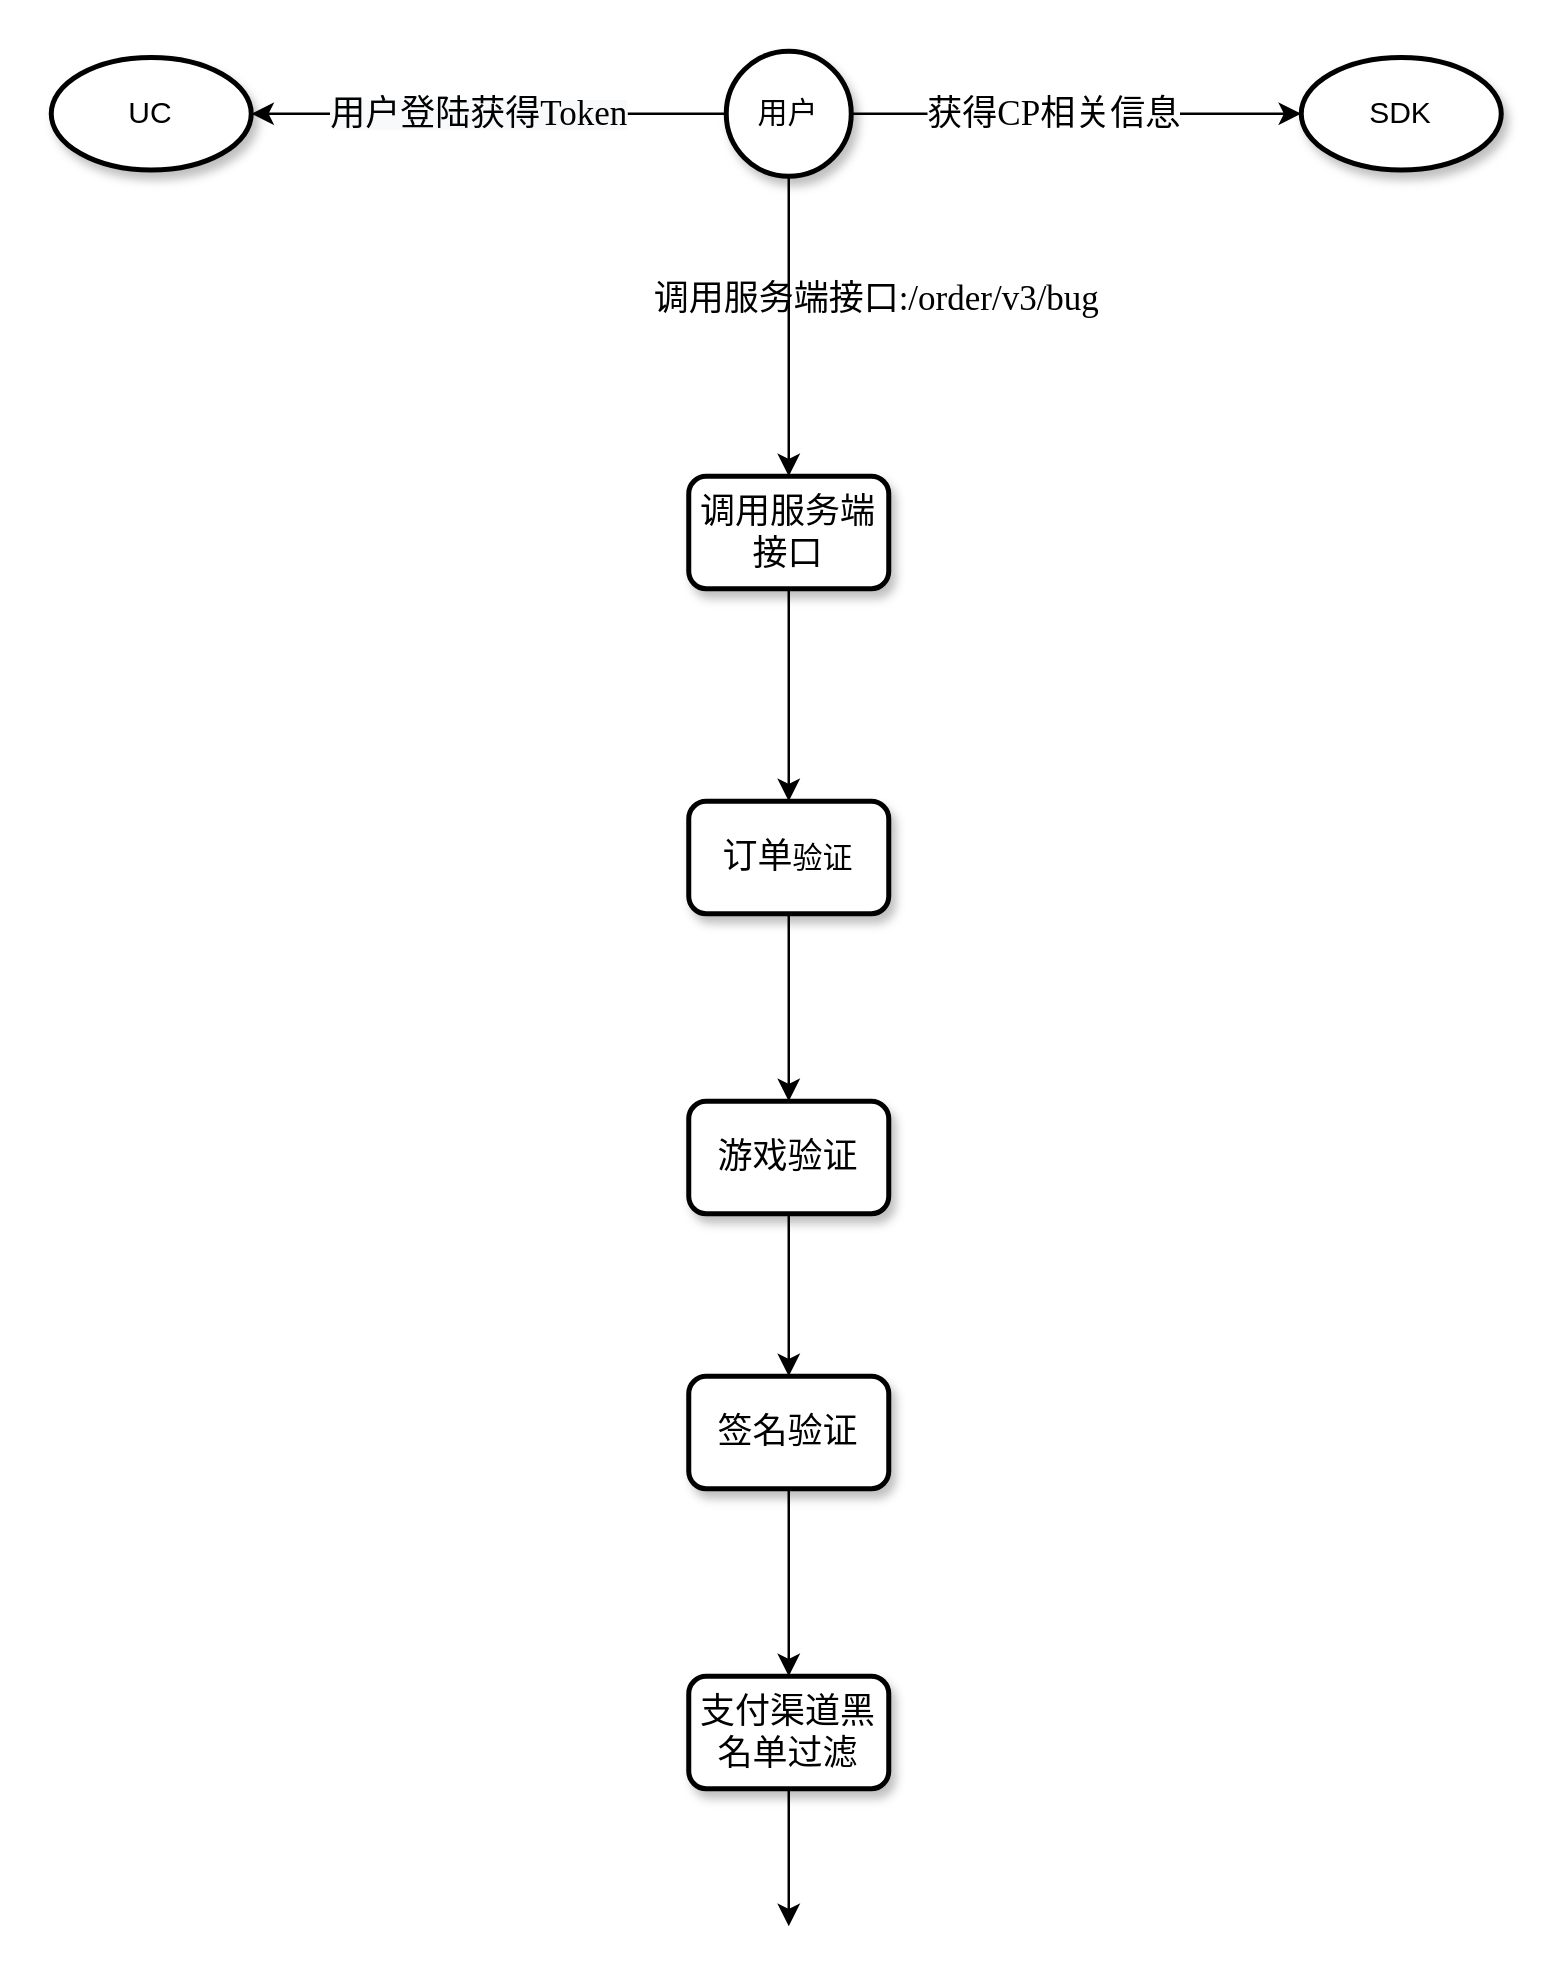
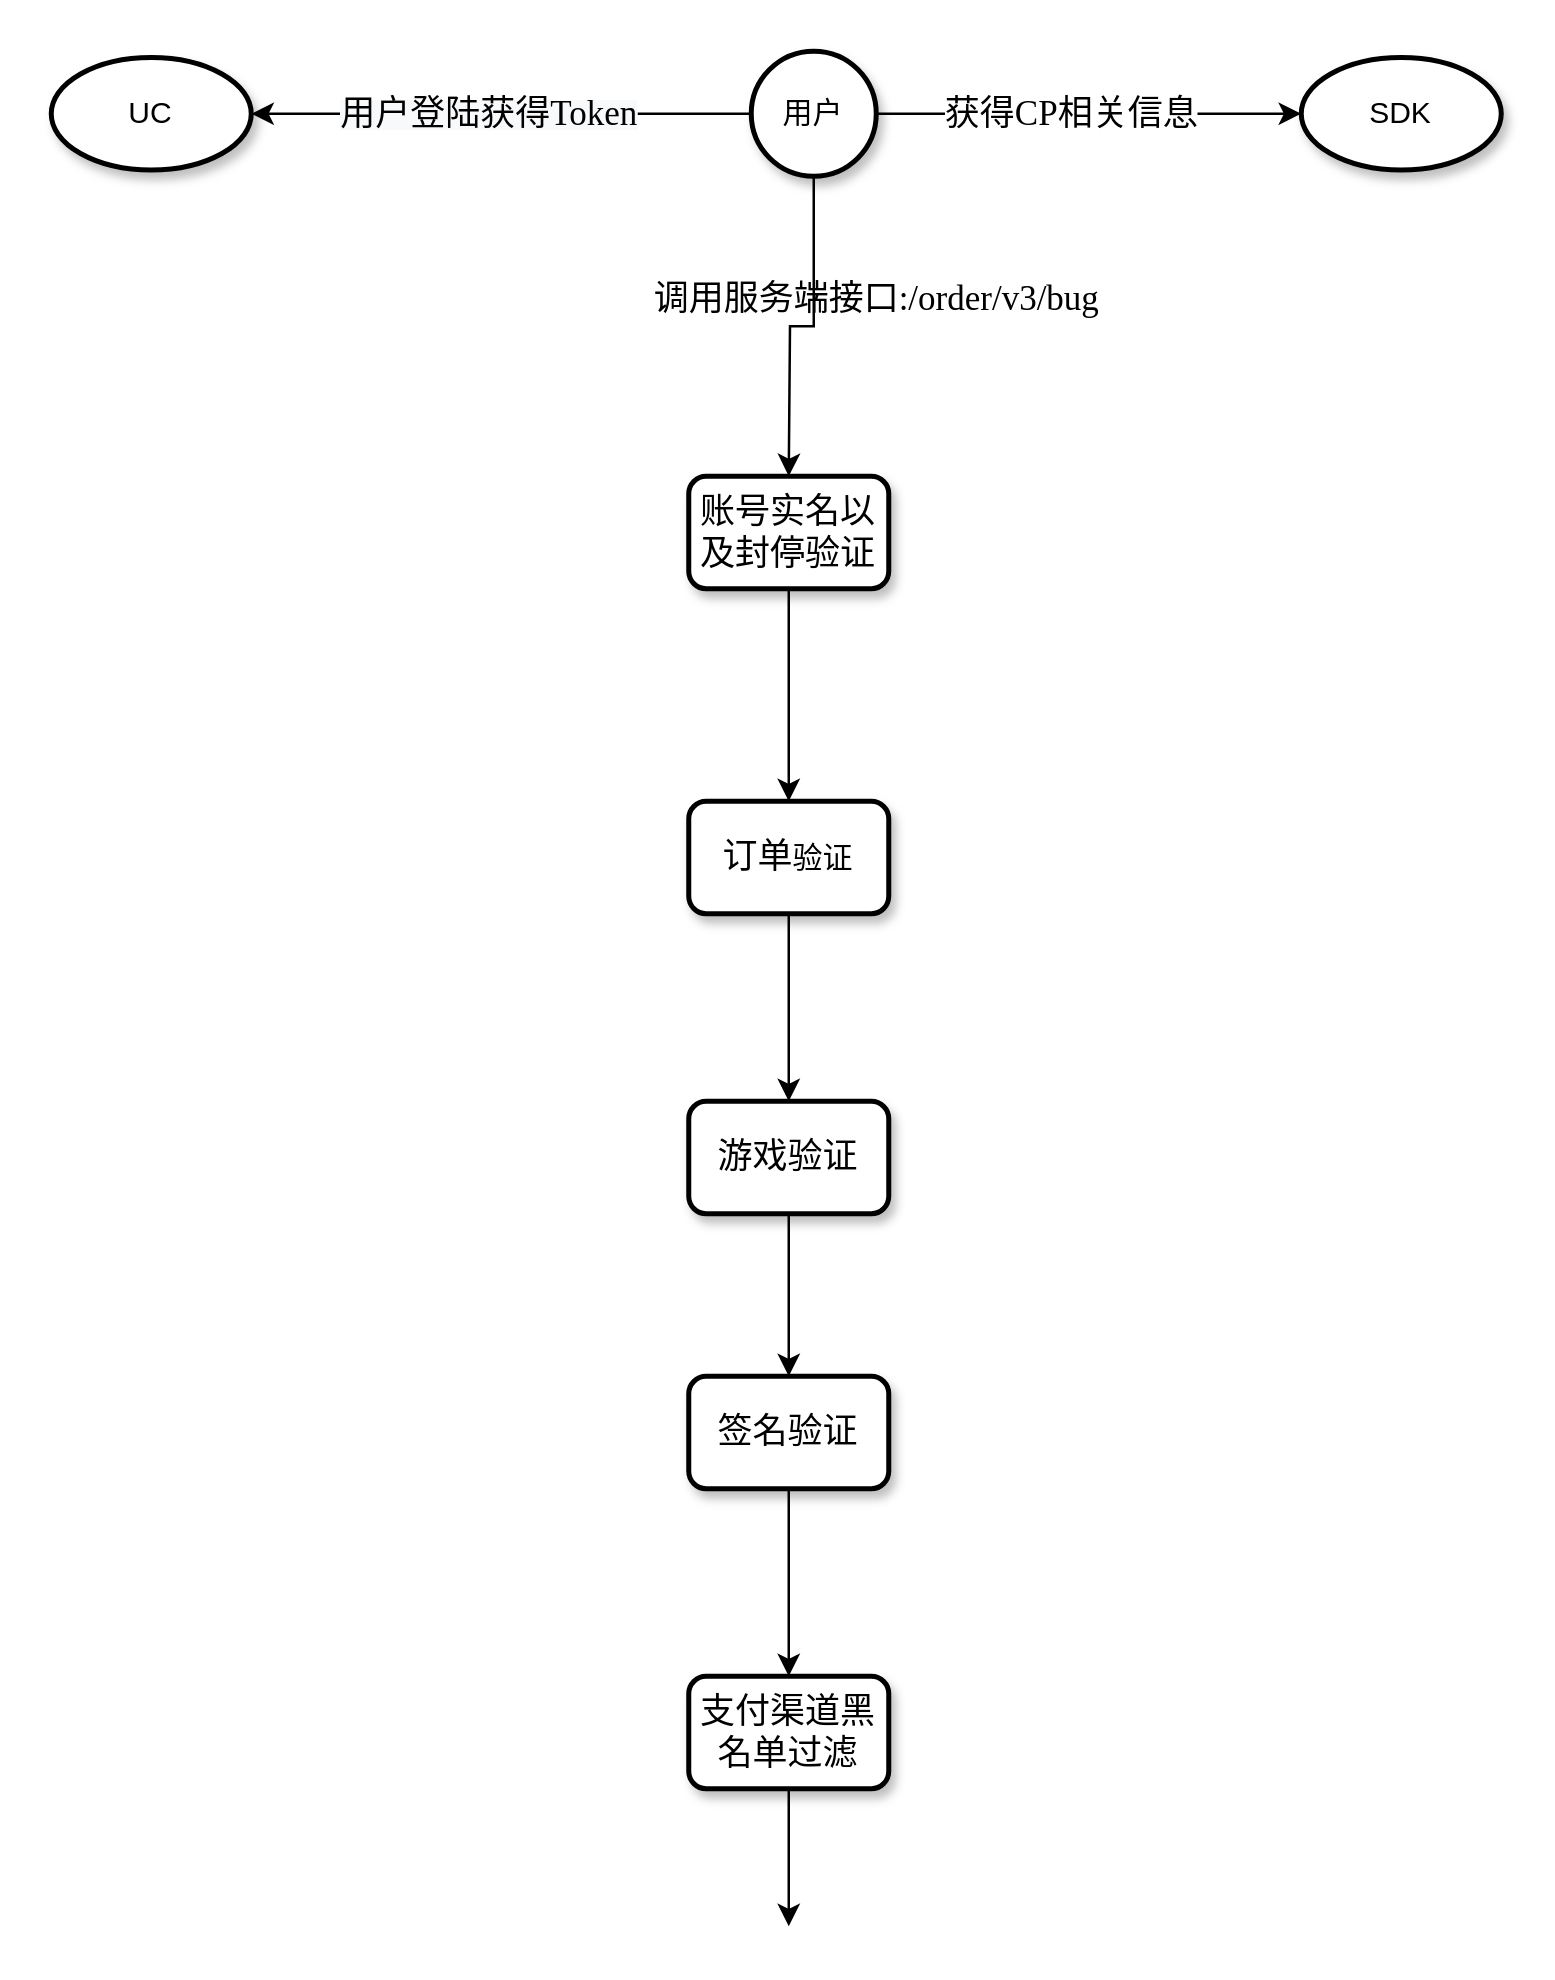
(789, 114) -> (814, 114)
(789, 534) -> (789, 534)
